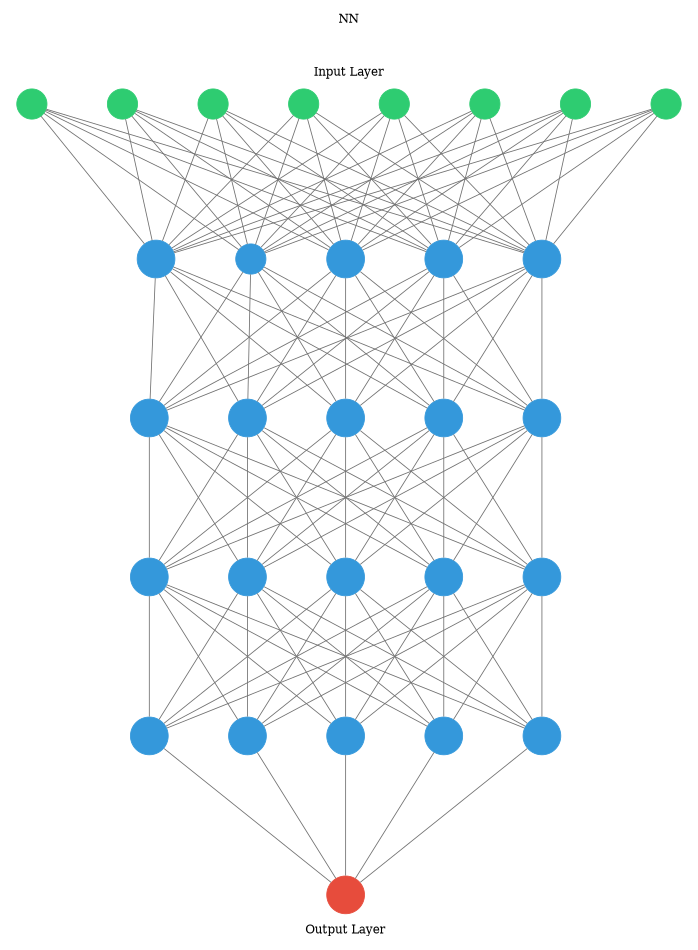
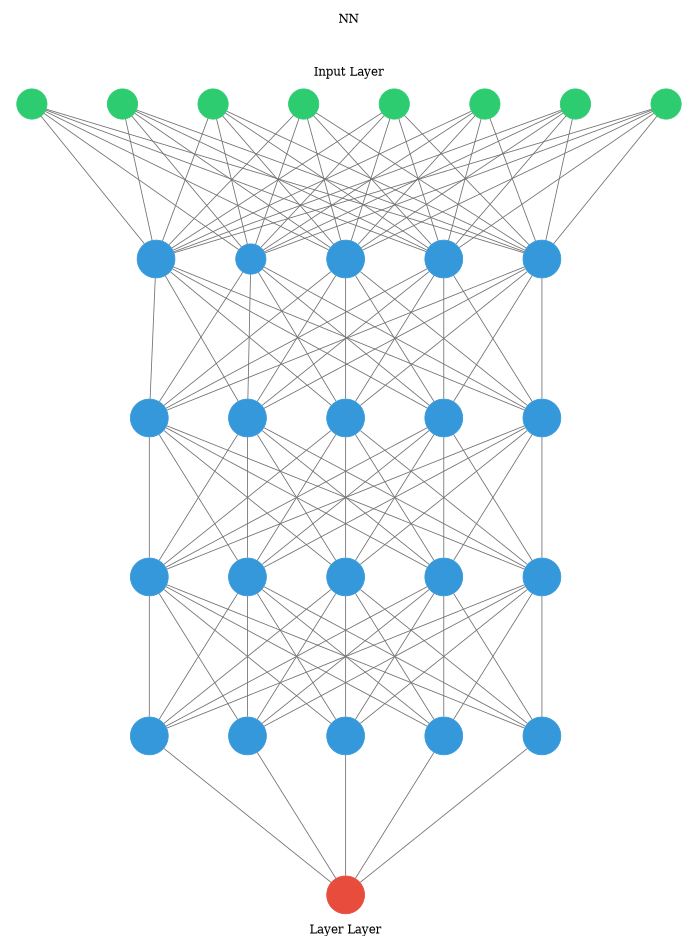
(346, 930) -> (346, 930)
